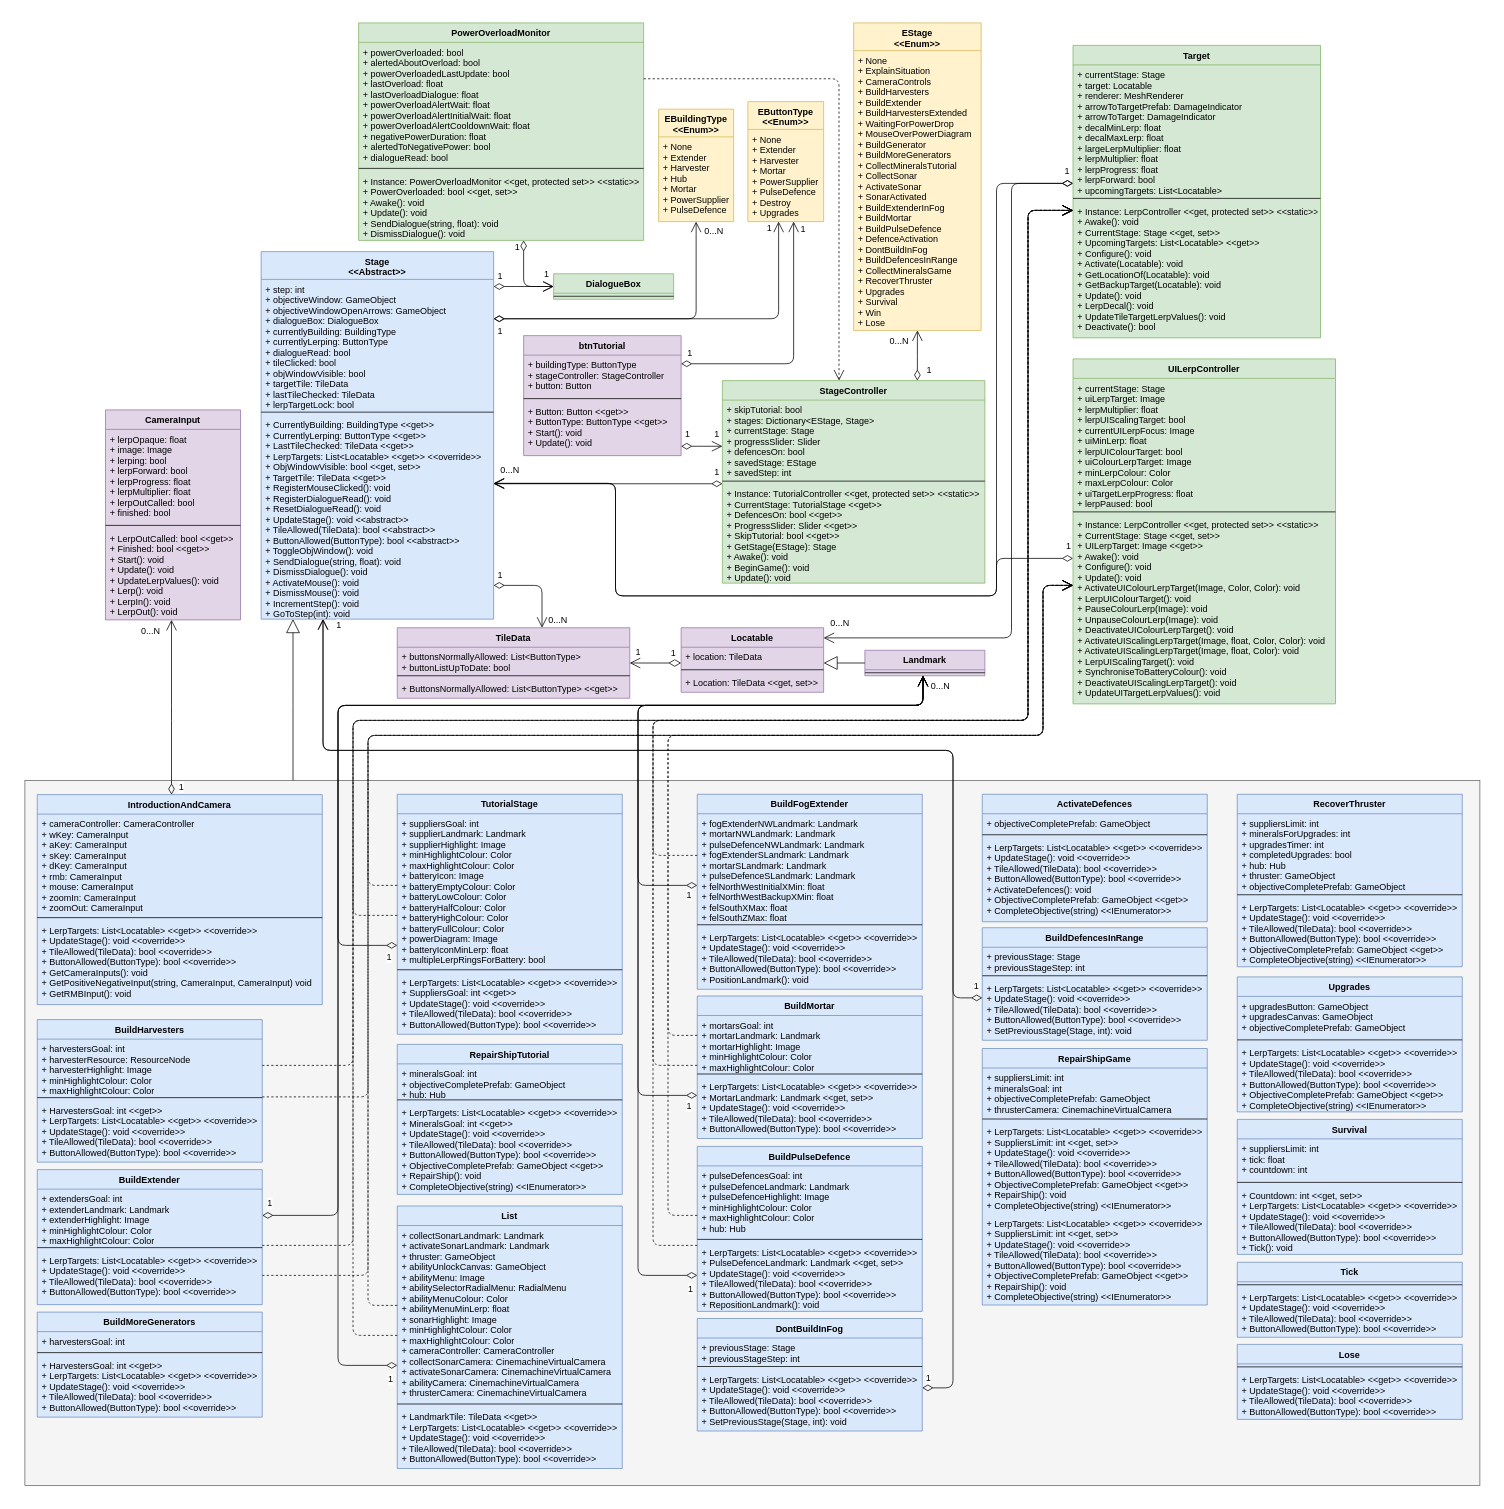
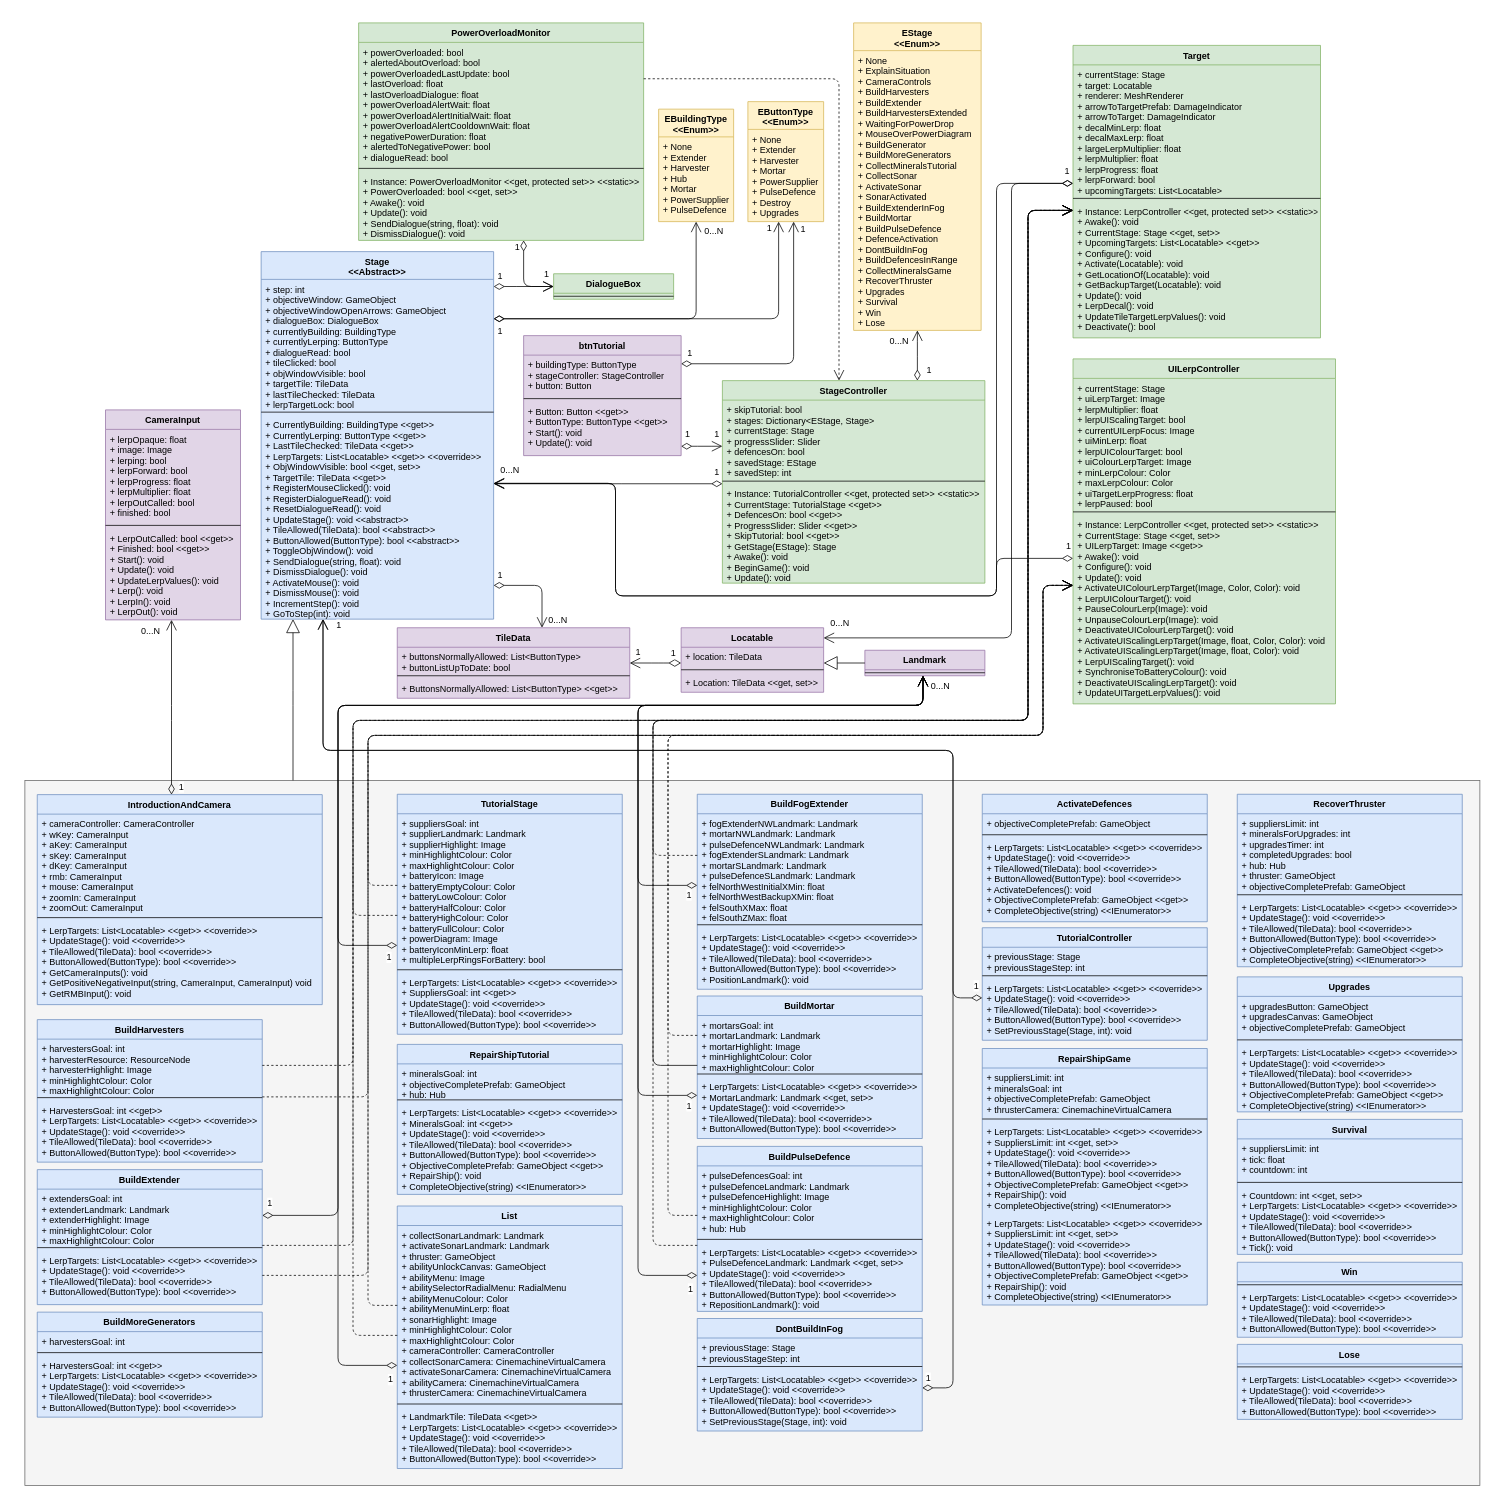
(1094, 938) -> (1094, 938)
(675, 1065) -> (675, 1065)
(1349, 1272) -> (1349, 1272)
